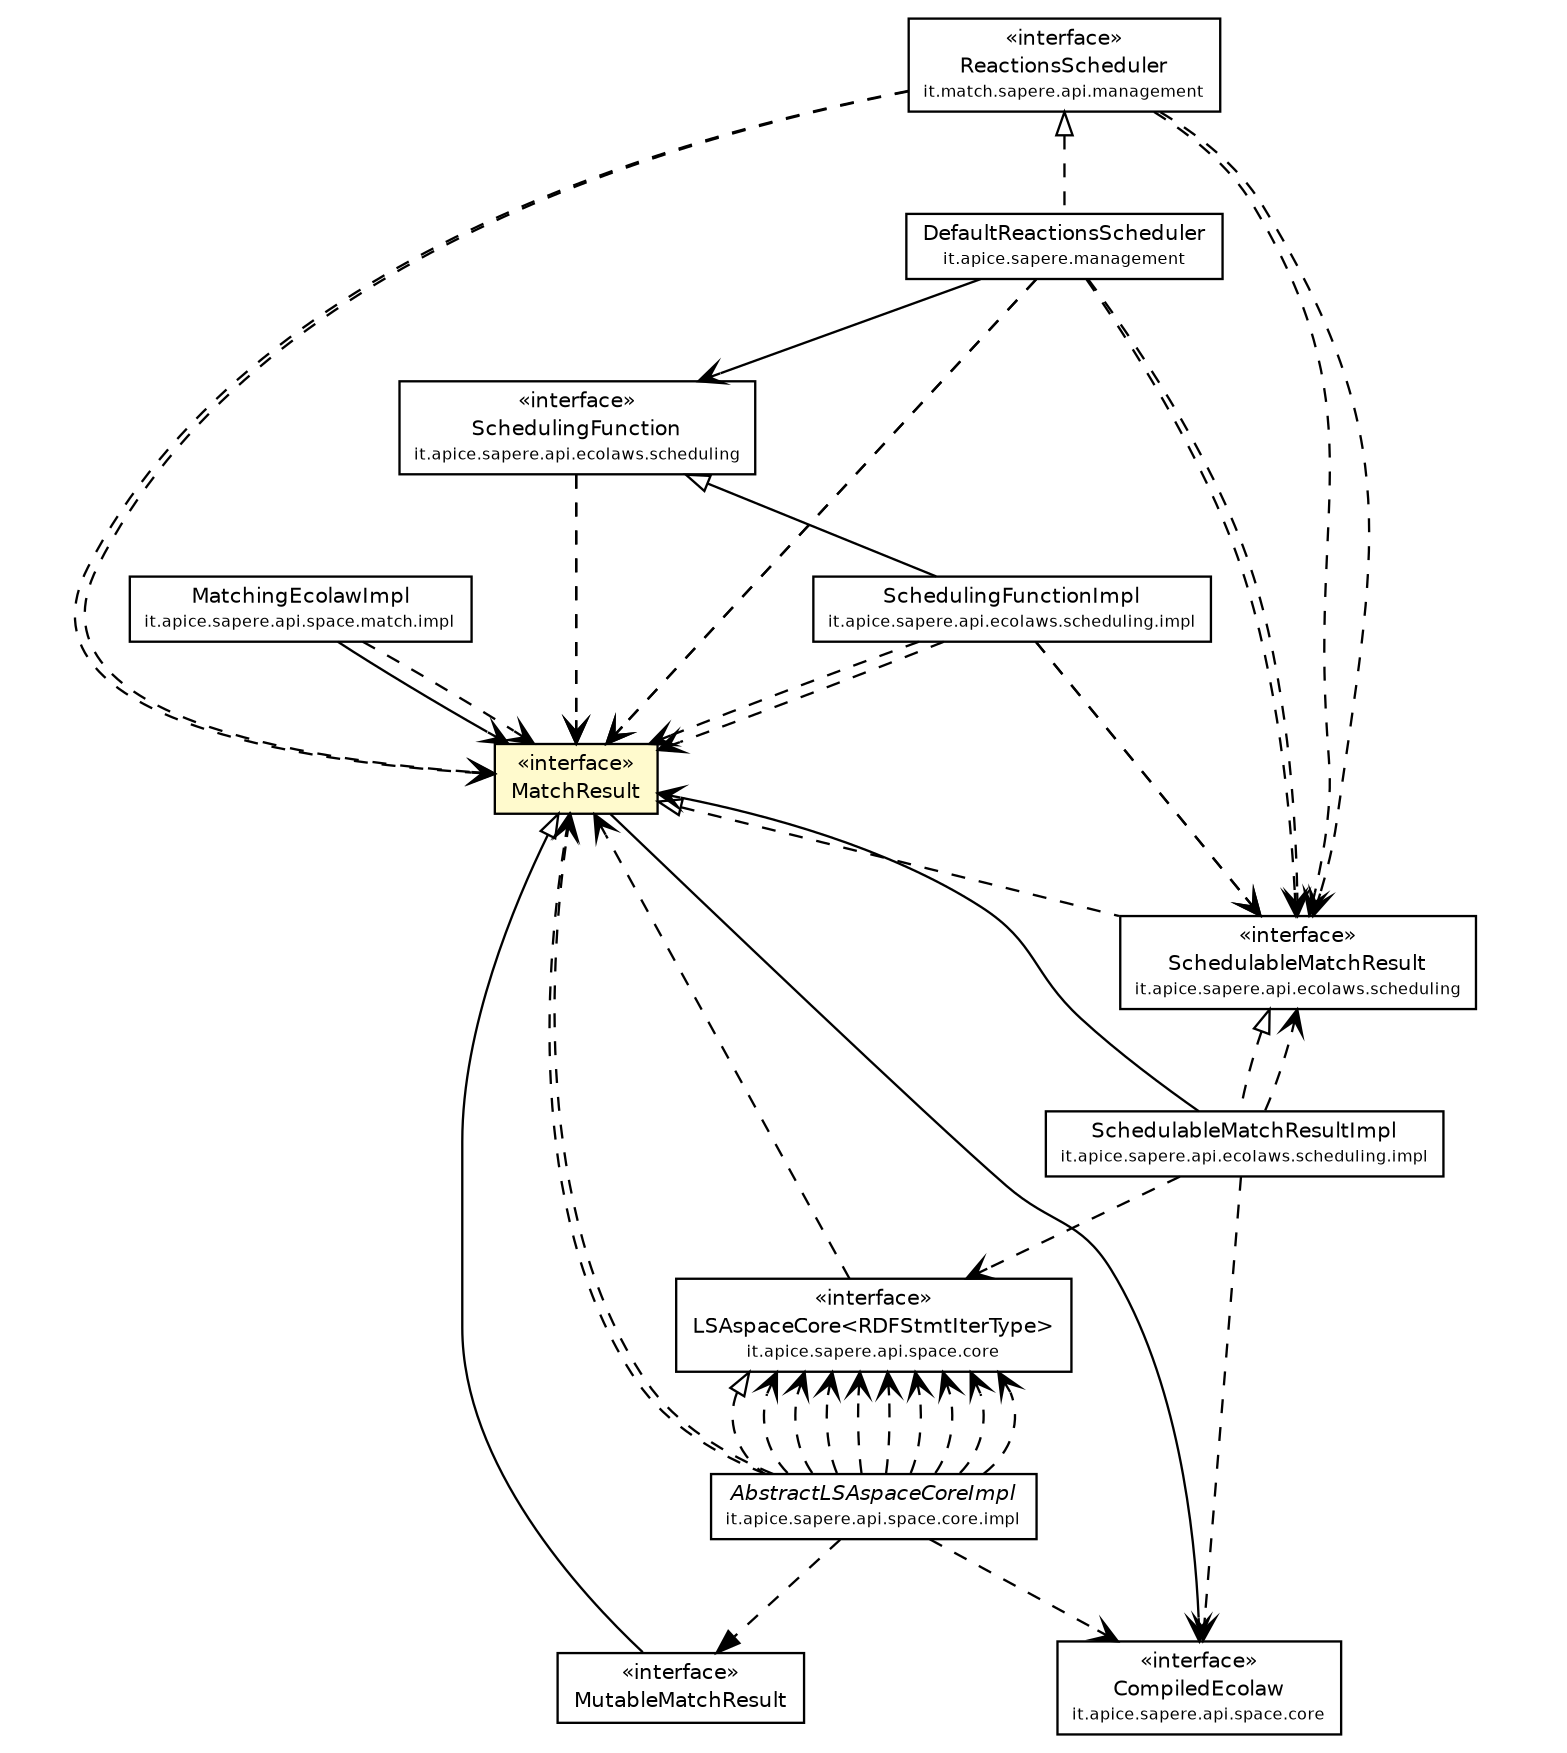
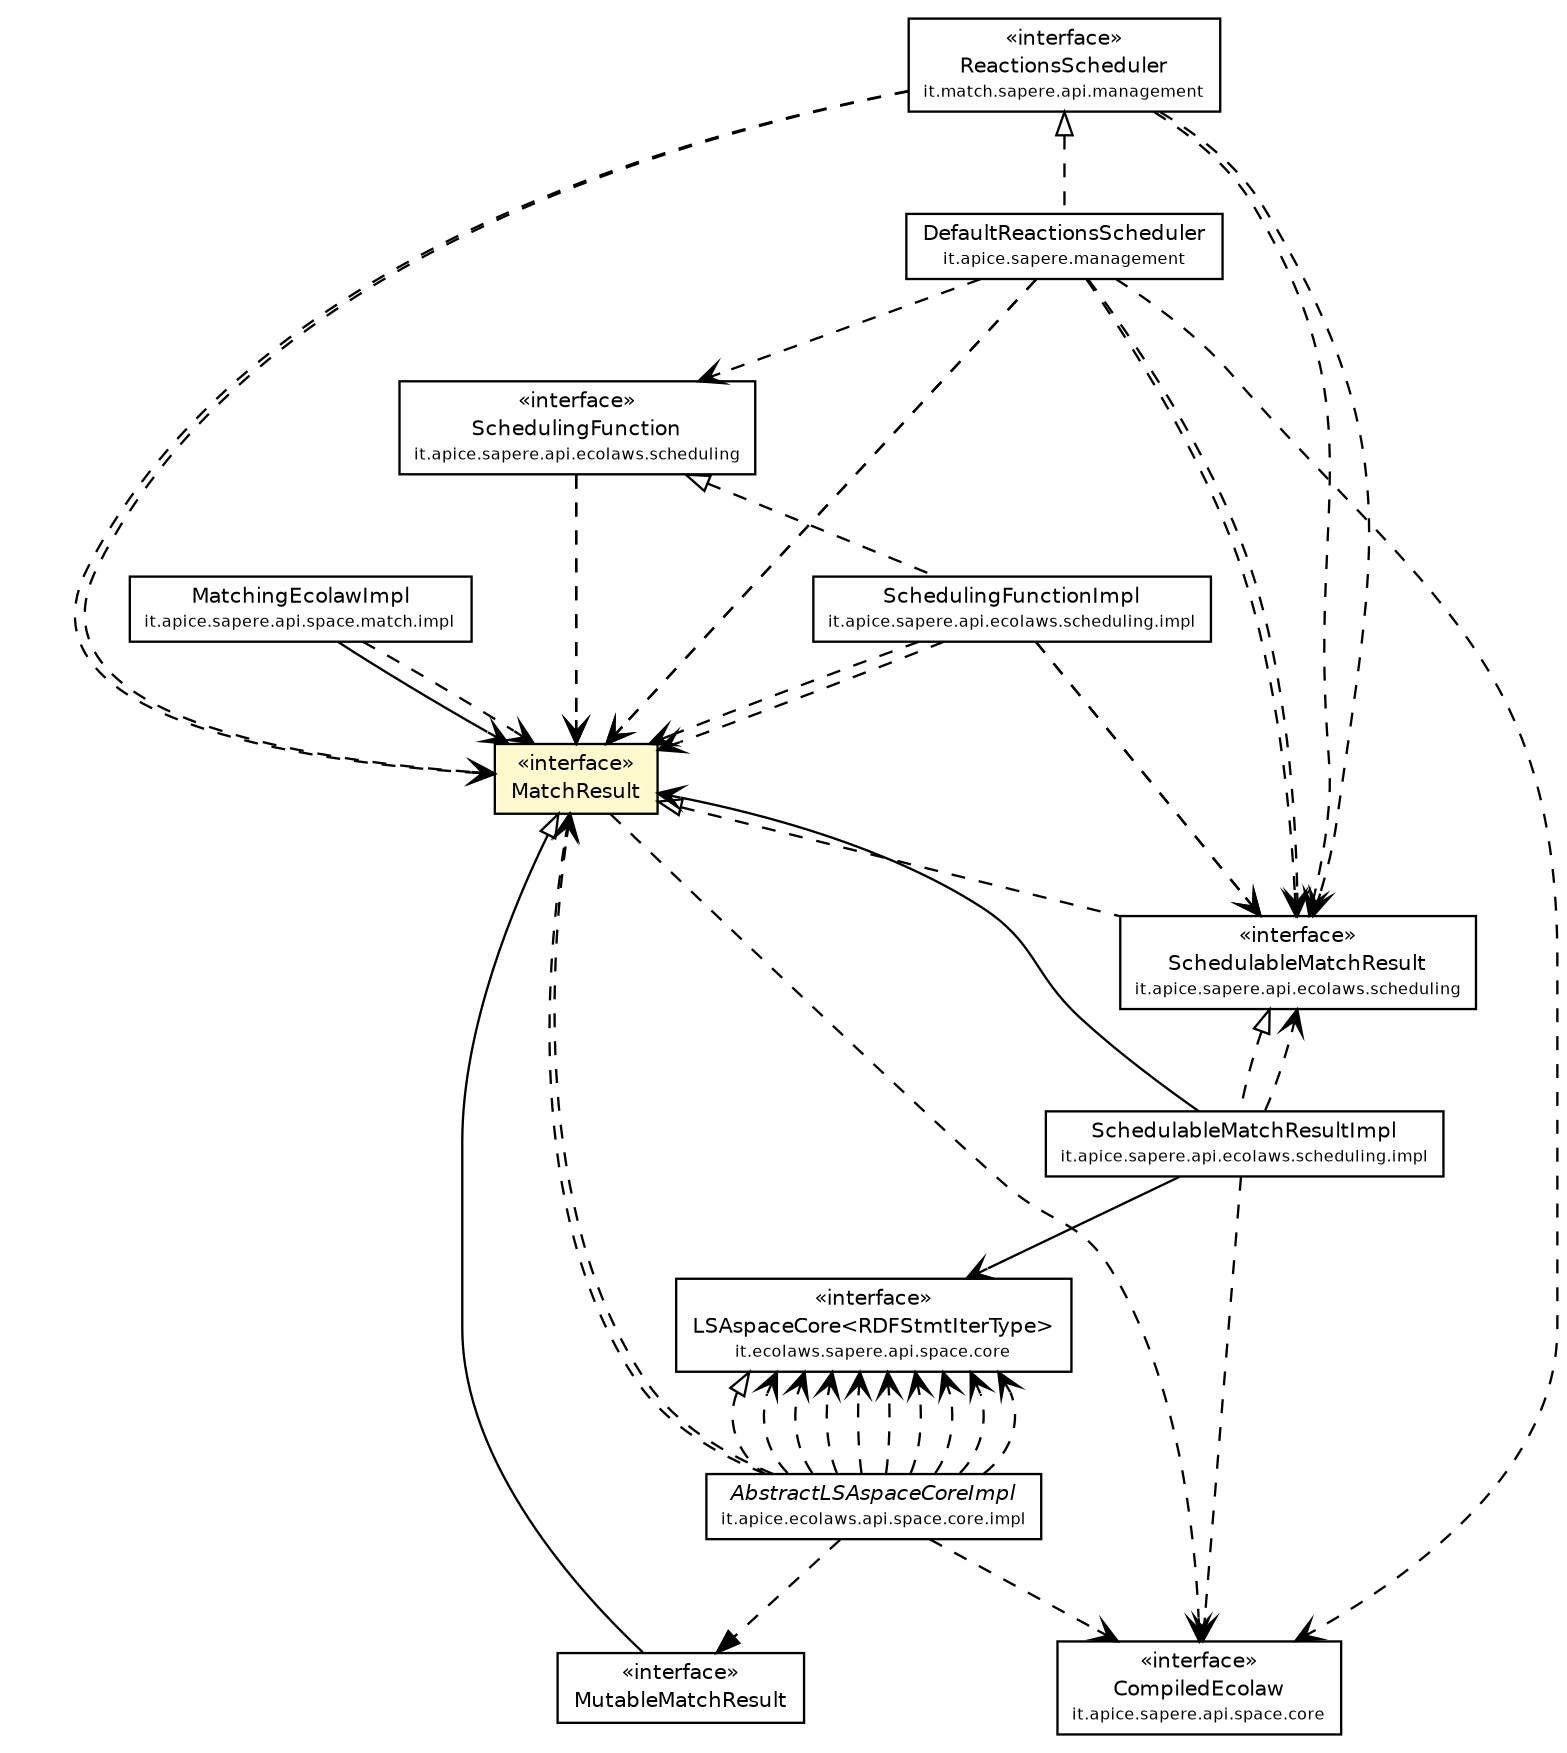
(851, 326) -> (851, 326)
(828, 532) -> (828, 532)
none -> (1555, 924)
(728, 1057) -> none
(990, 1171) -> (990, 1171)
(1089, 1220) -> (1089, 1220)
(874, 1352) -> (874, 1352)
(874, 1519) -> (874, 1519)
